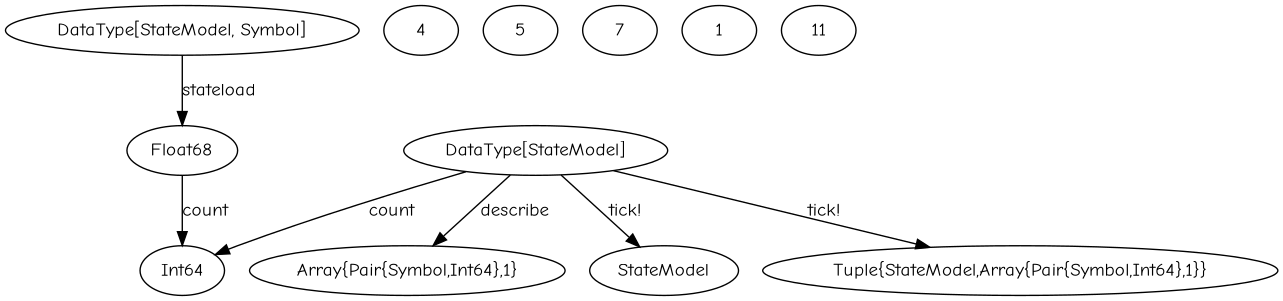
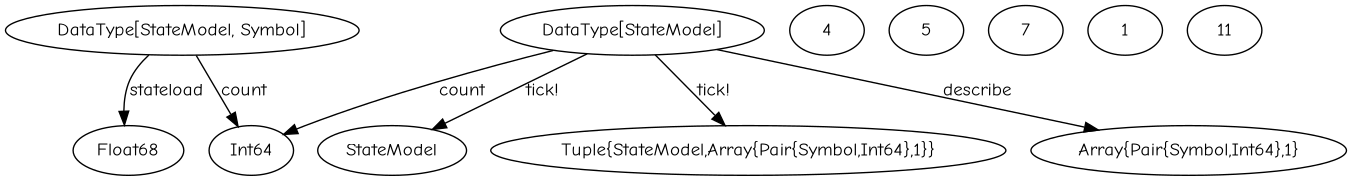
(182, 204) -> (214, 85)
